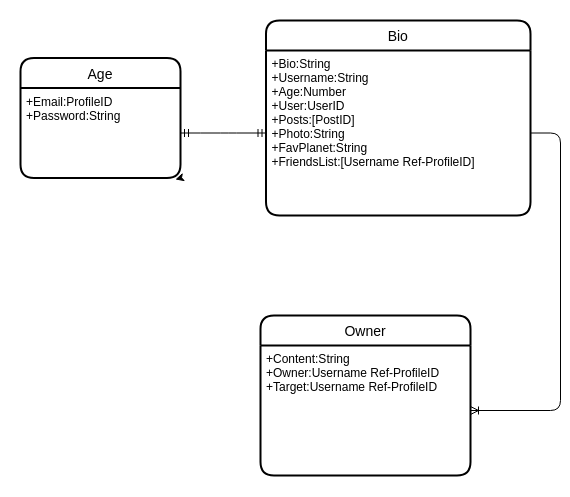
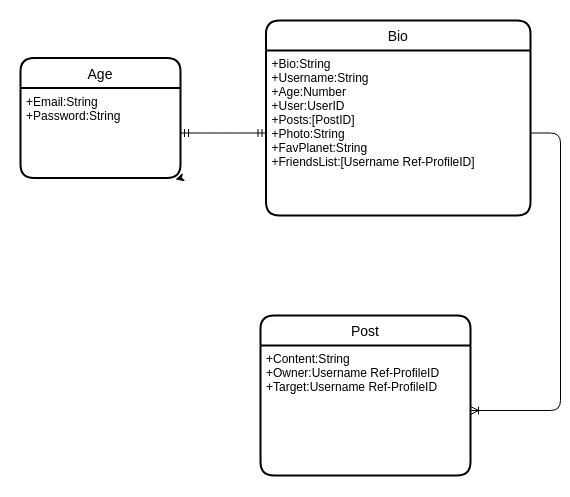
(72, 102) -> (63, 102)
(365, 331) -> (365, 331)
